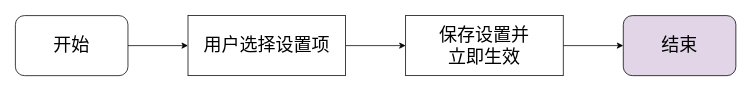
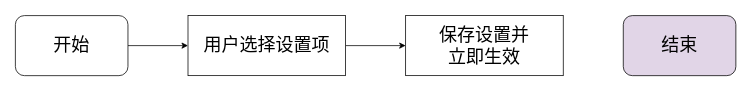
(590, 45) -> none
